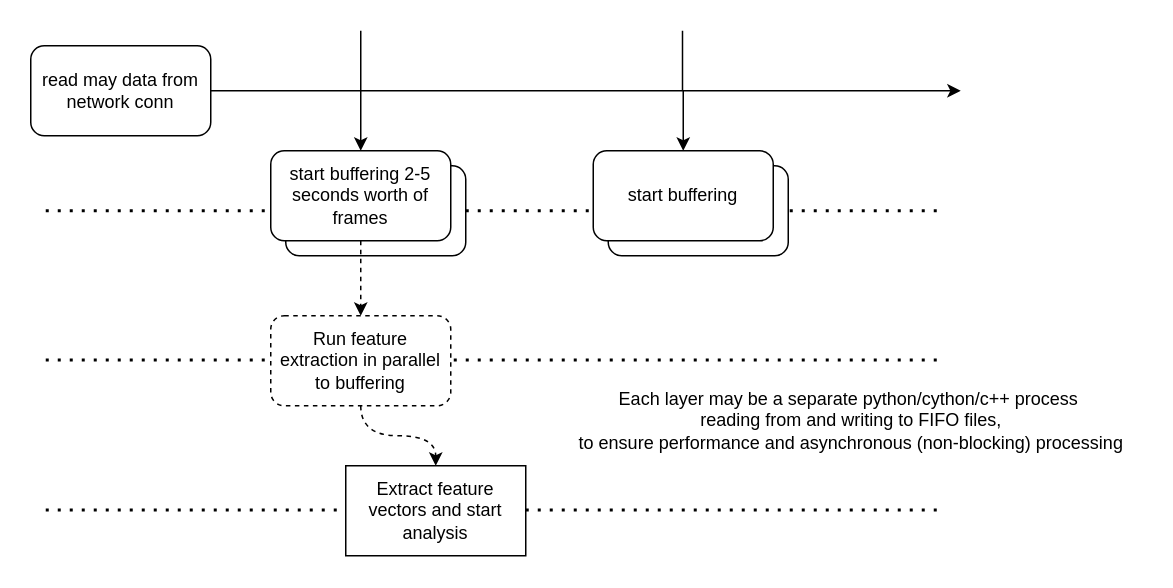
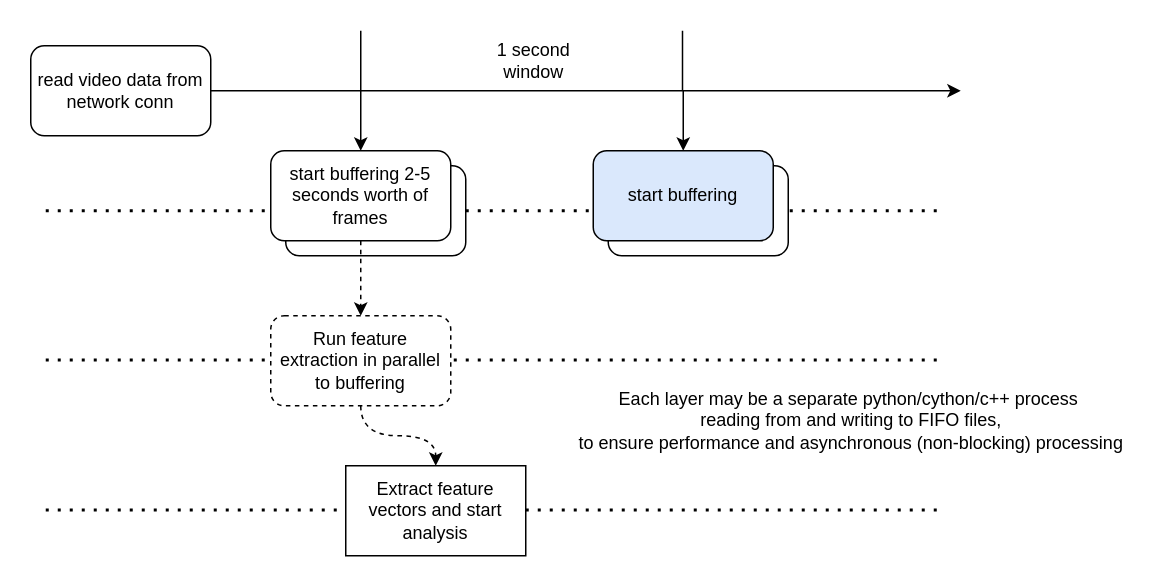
none -> (533, 61)
(121, 91) -> (121, 91)
(683, 196) -> (683, 196)
